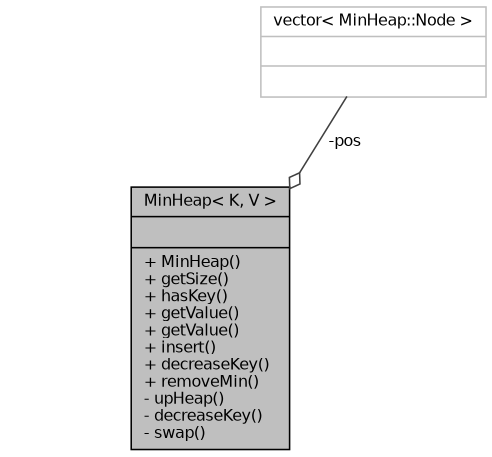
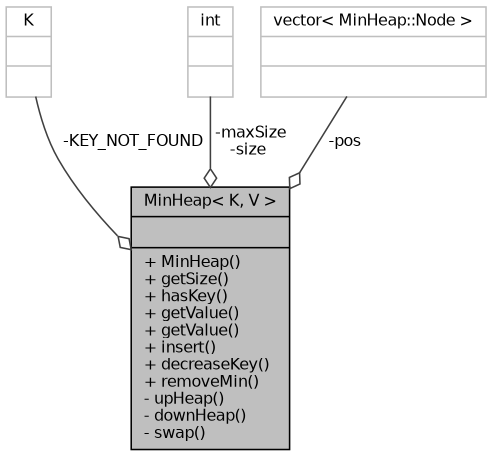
none -> (29, 52)
none -> (210, 52)
(203, 416) -> (196, 416)
